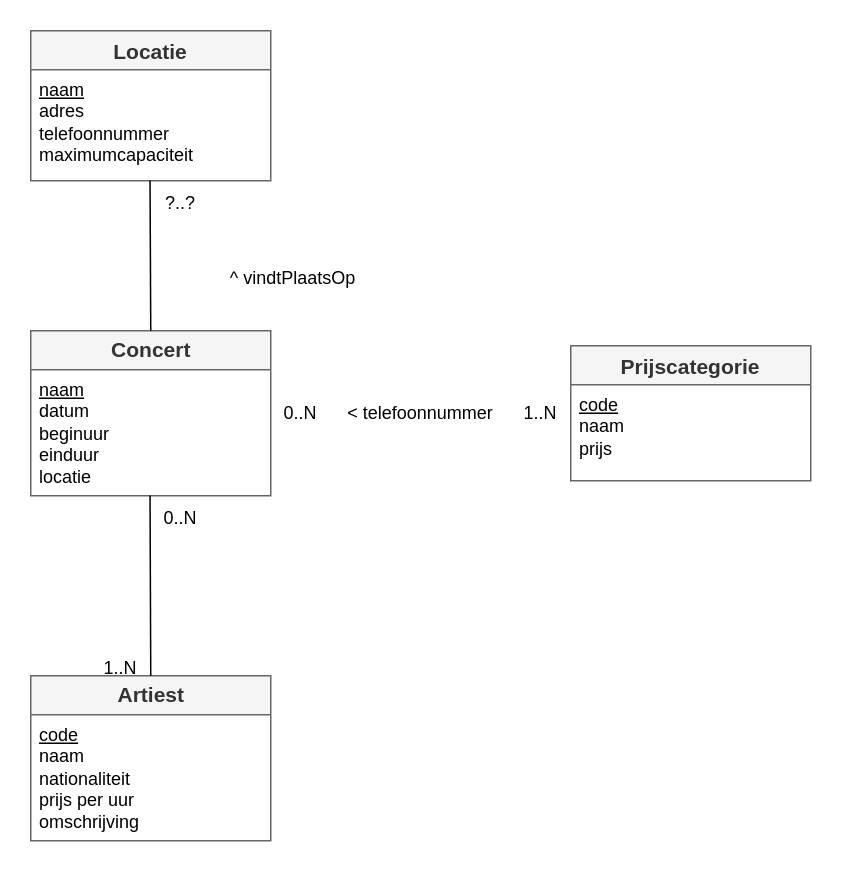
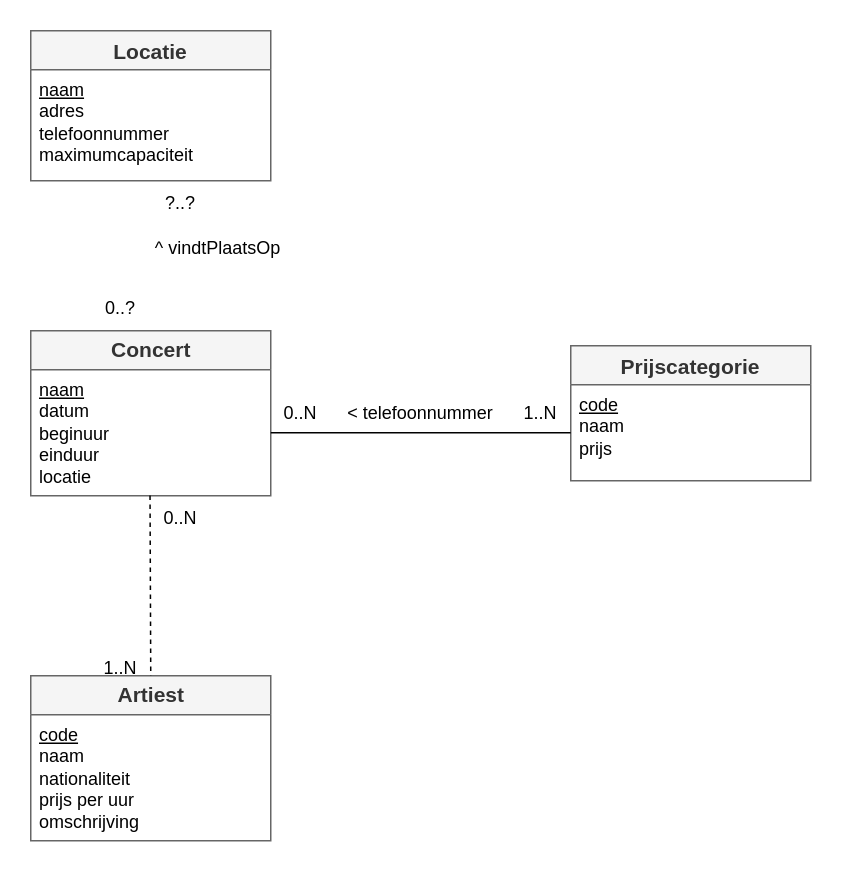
(150, 257) -> none
(293, 278) -> (218, 248)
none -> (121, 308)
none -> (420, 433)
(150, 586) -> (150, 586)
